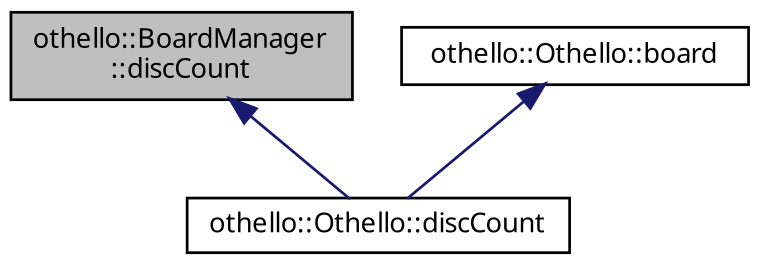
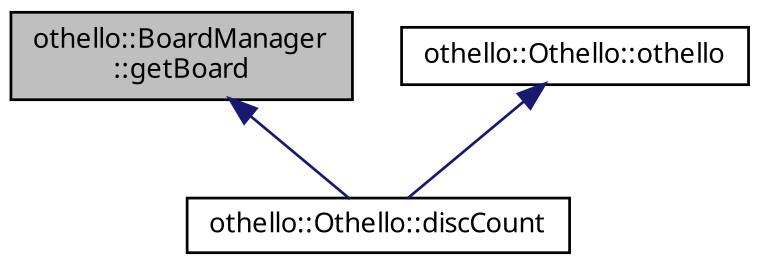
(182, 56) -> (182, 56)
(575, 56) -> (575, 56)
